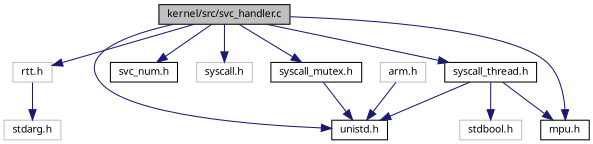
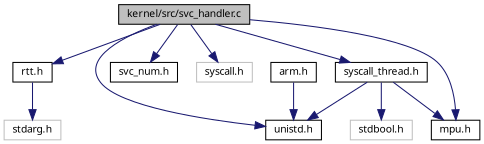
(33, 72) -> (33, 72)
(316, 72) -> none
(403, 72) -> (294, 72)
